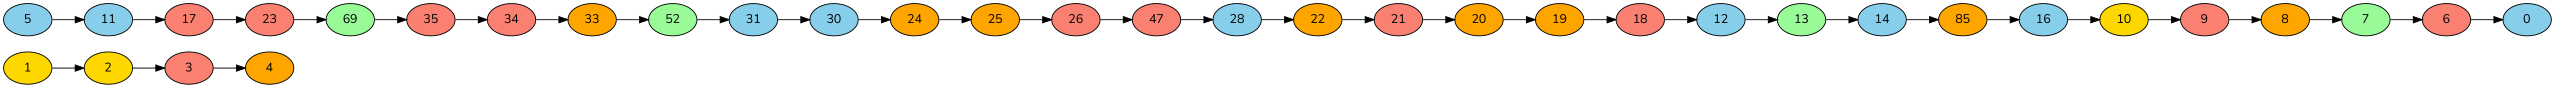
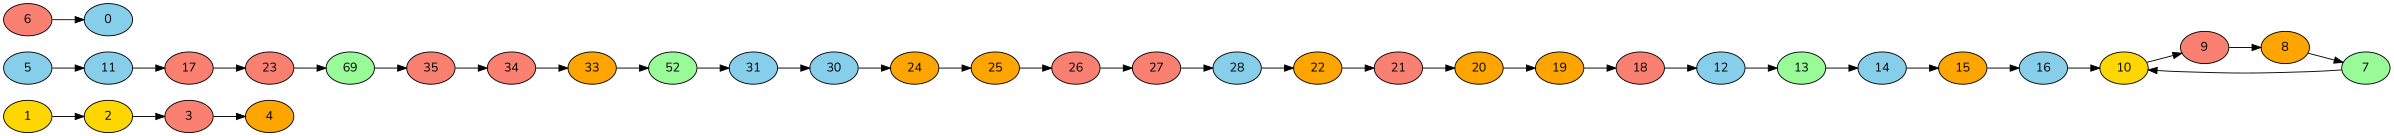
(1157, 20) -> (1157, 68)
(1963, 20) -> (1963, 68)
(2402, 20) -> (2249, 73)
